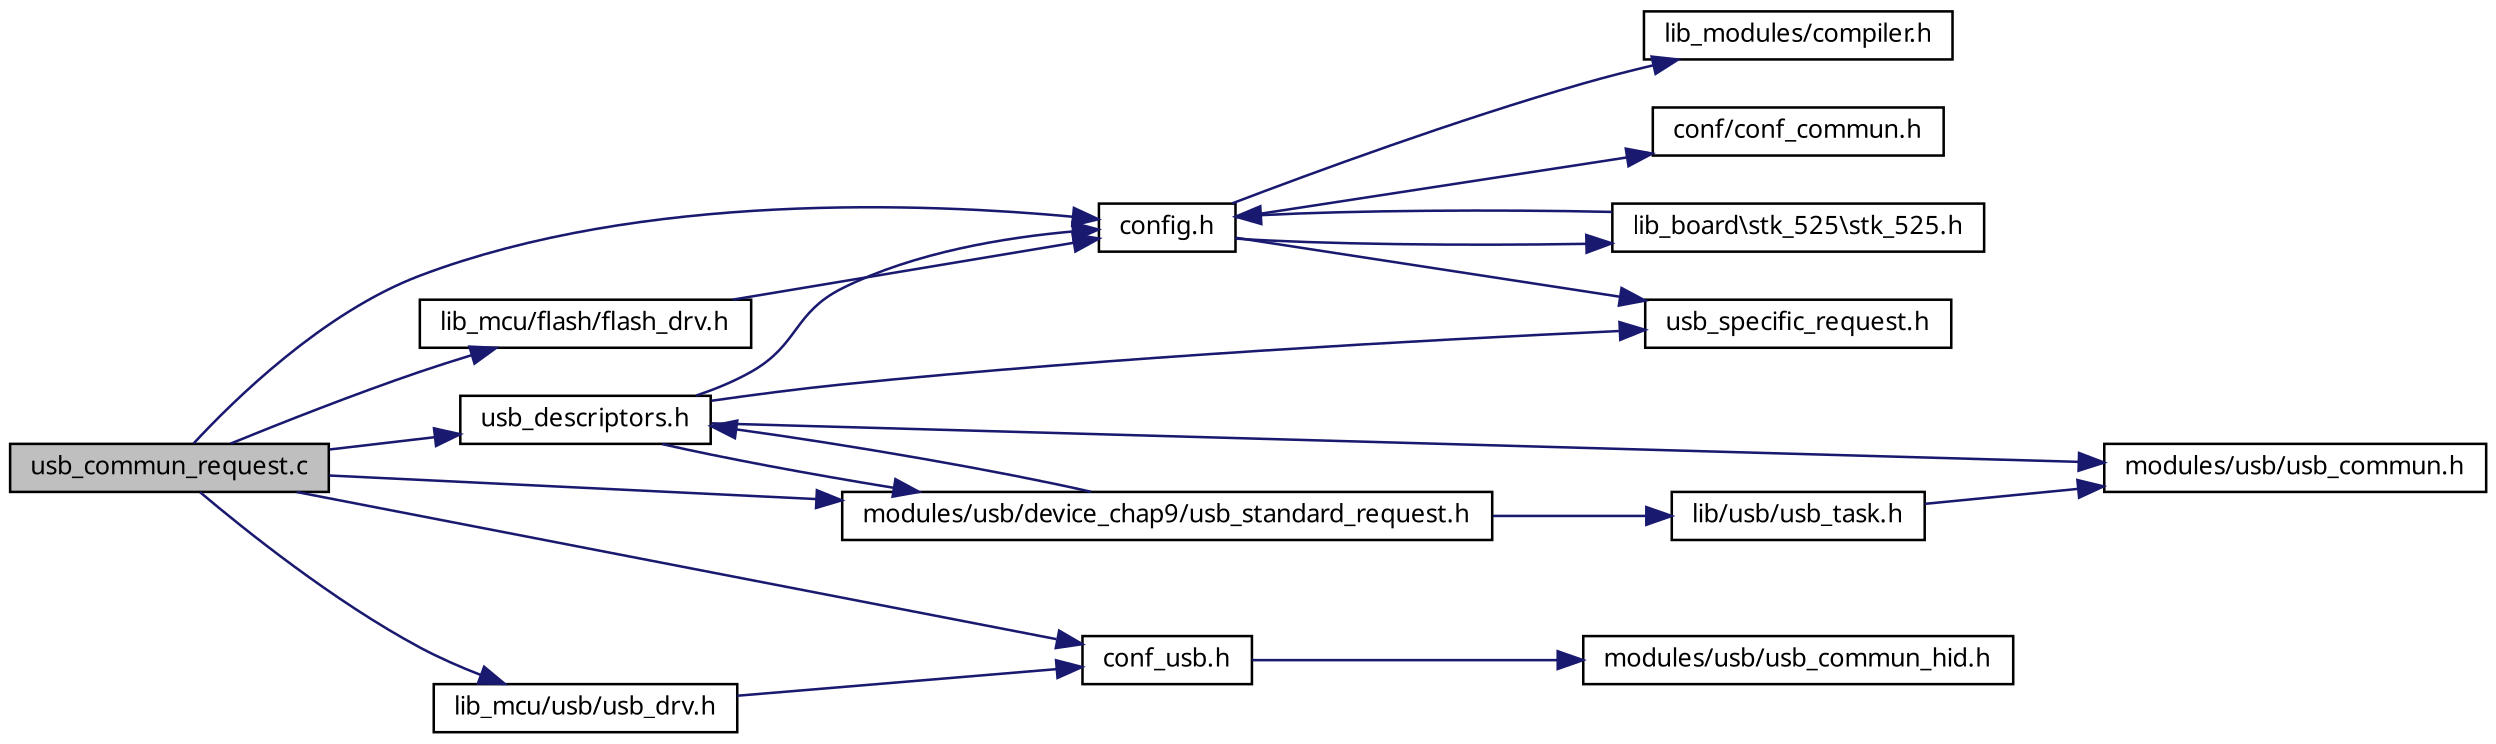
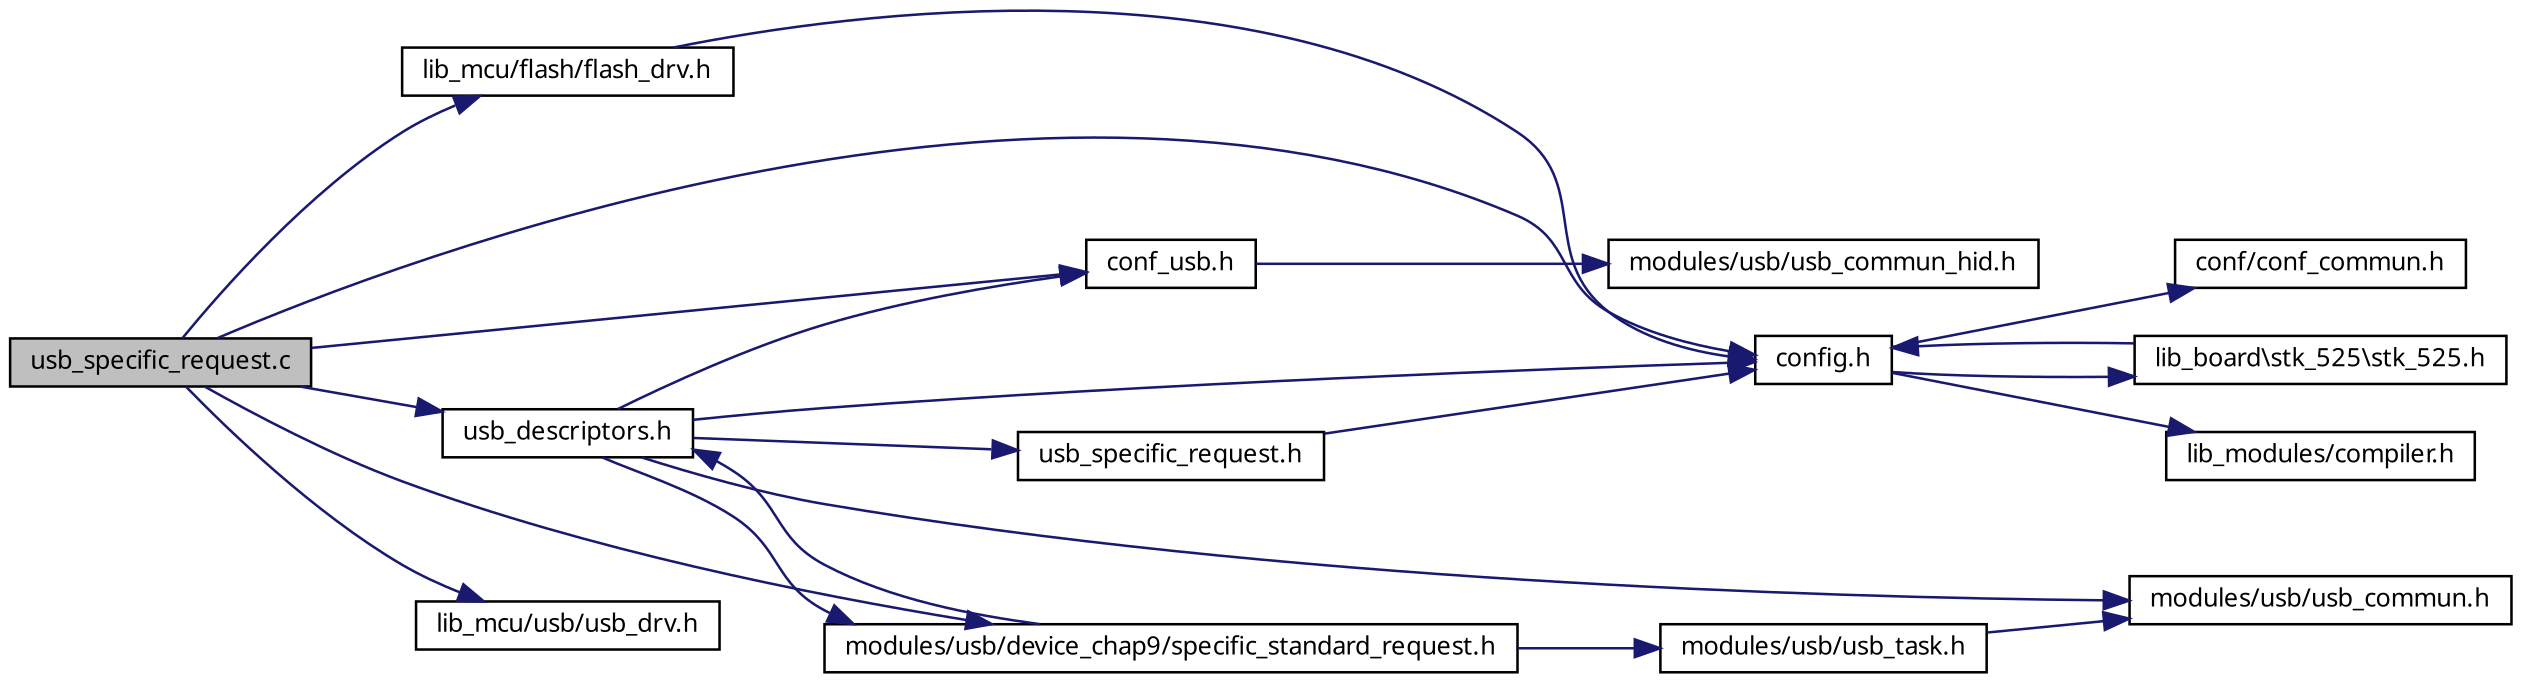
(1428, 267) -> (1527, 404)
(169, 468) -> (161, 362)
(1167, 516) -> (1171, 648)
(1798, 516) -> (1824, 648)
(897, 682) -> (833, 322)
